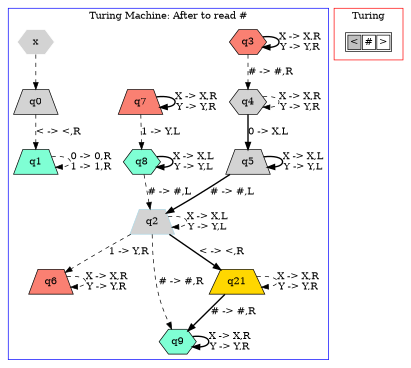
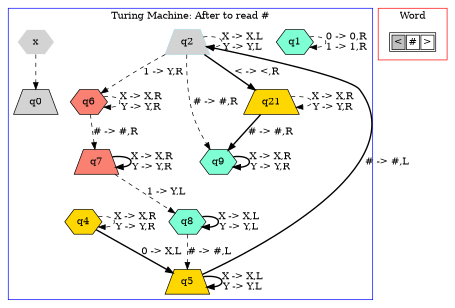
(369, 16) -> (413, 16)
(248, 42) -> none
(248, 102) -> (83, 222)
(36, 128) -> none
none -> (92, 128)
(36, 162) -> (295, 42)
(248, 162) -> (187, 282)
(146, 188) -> (187, 248)
(51, 282) -> (89, 102)
